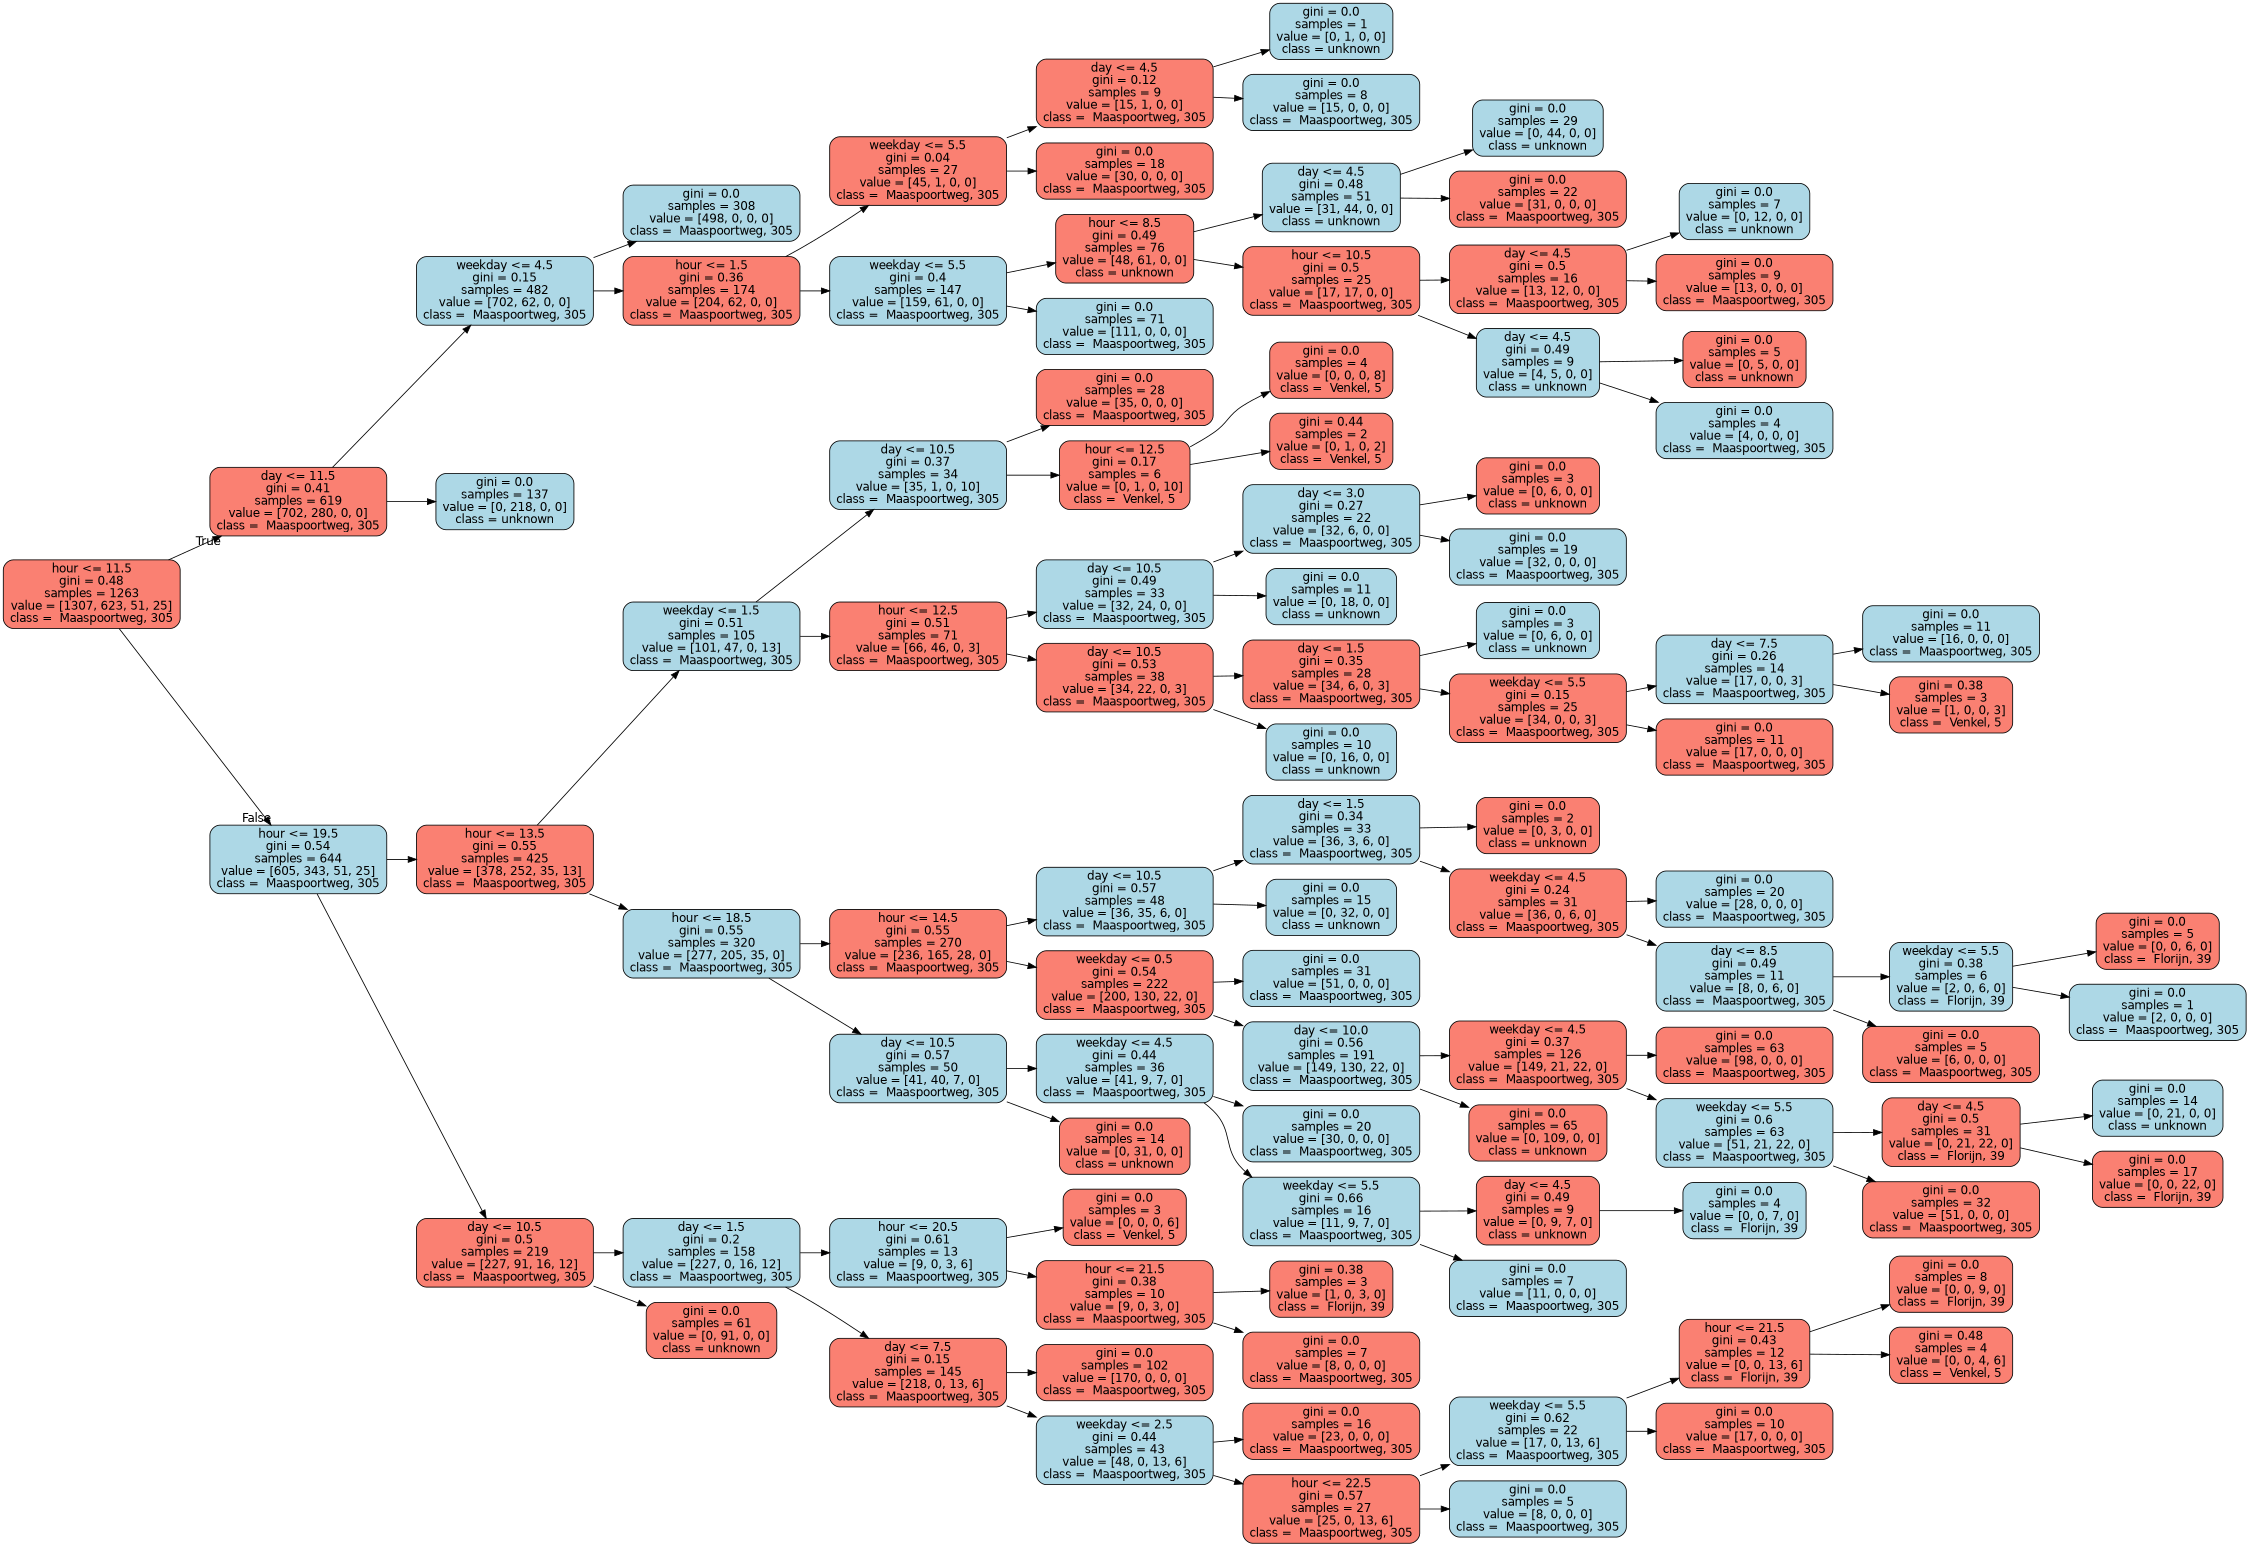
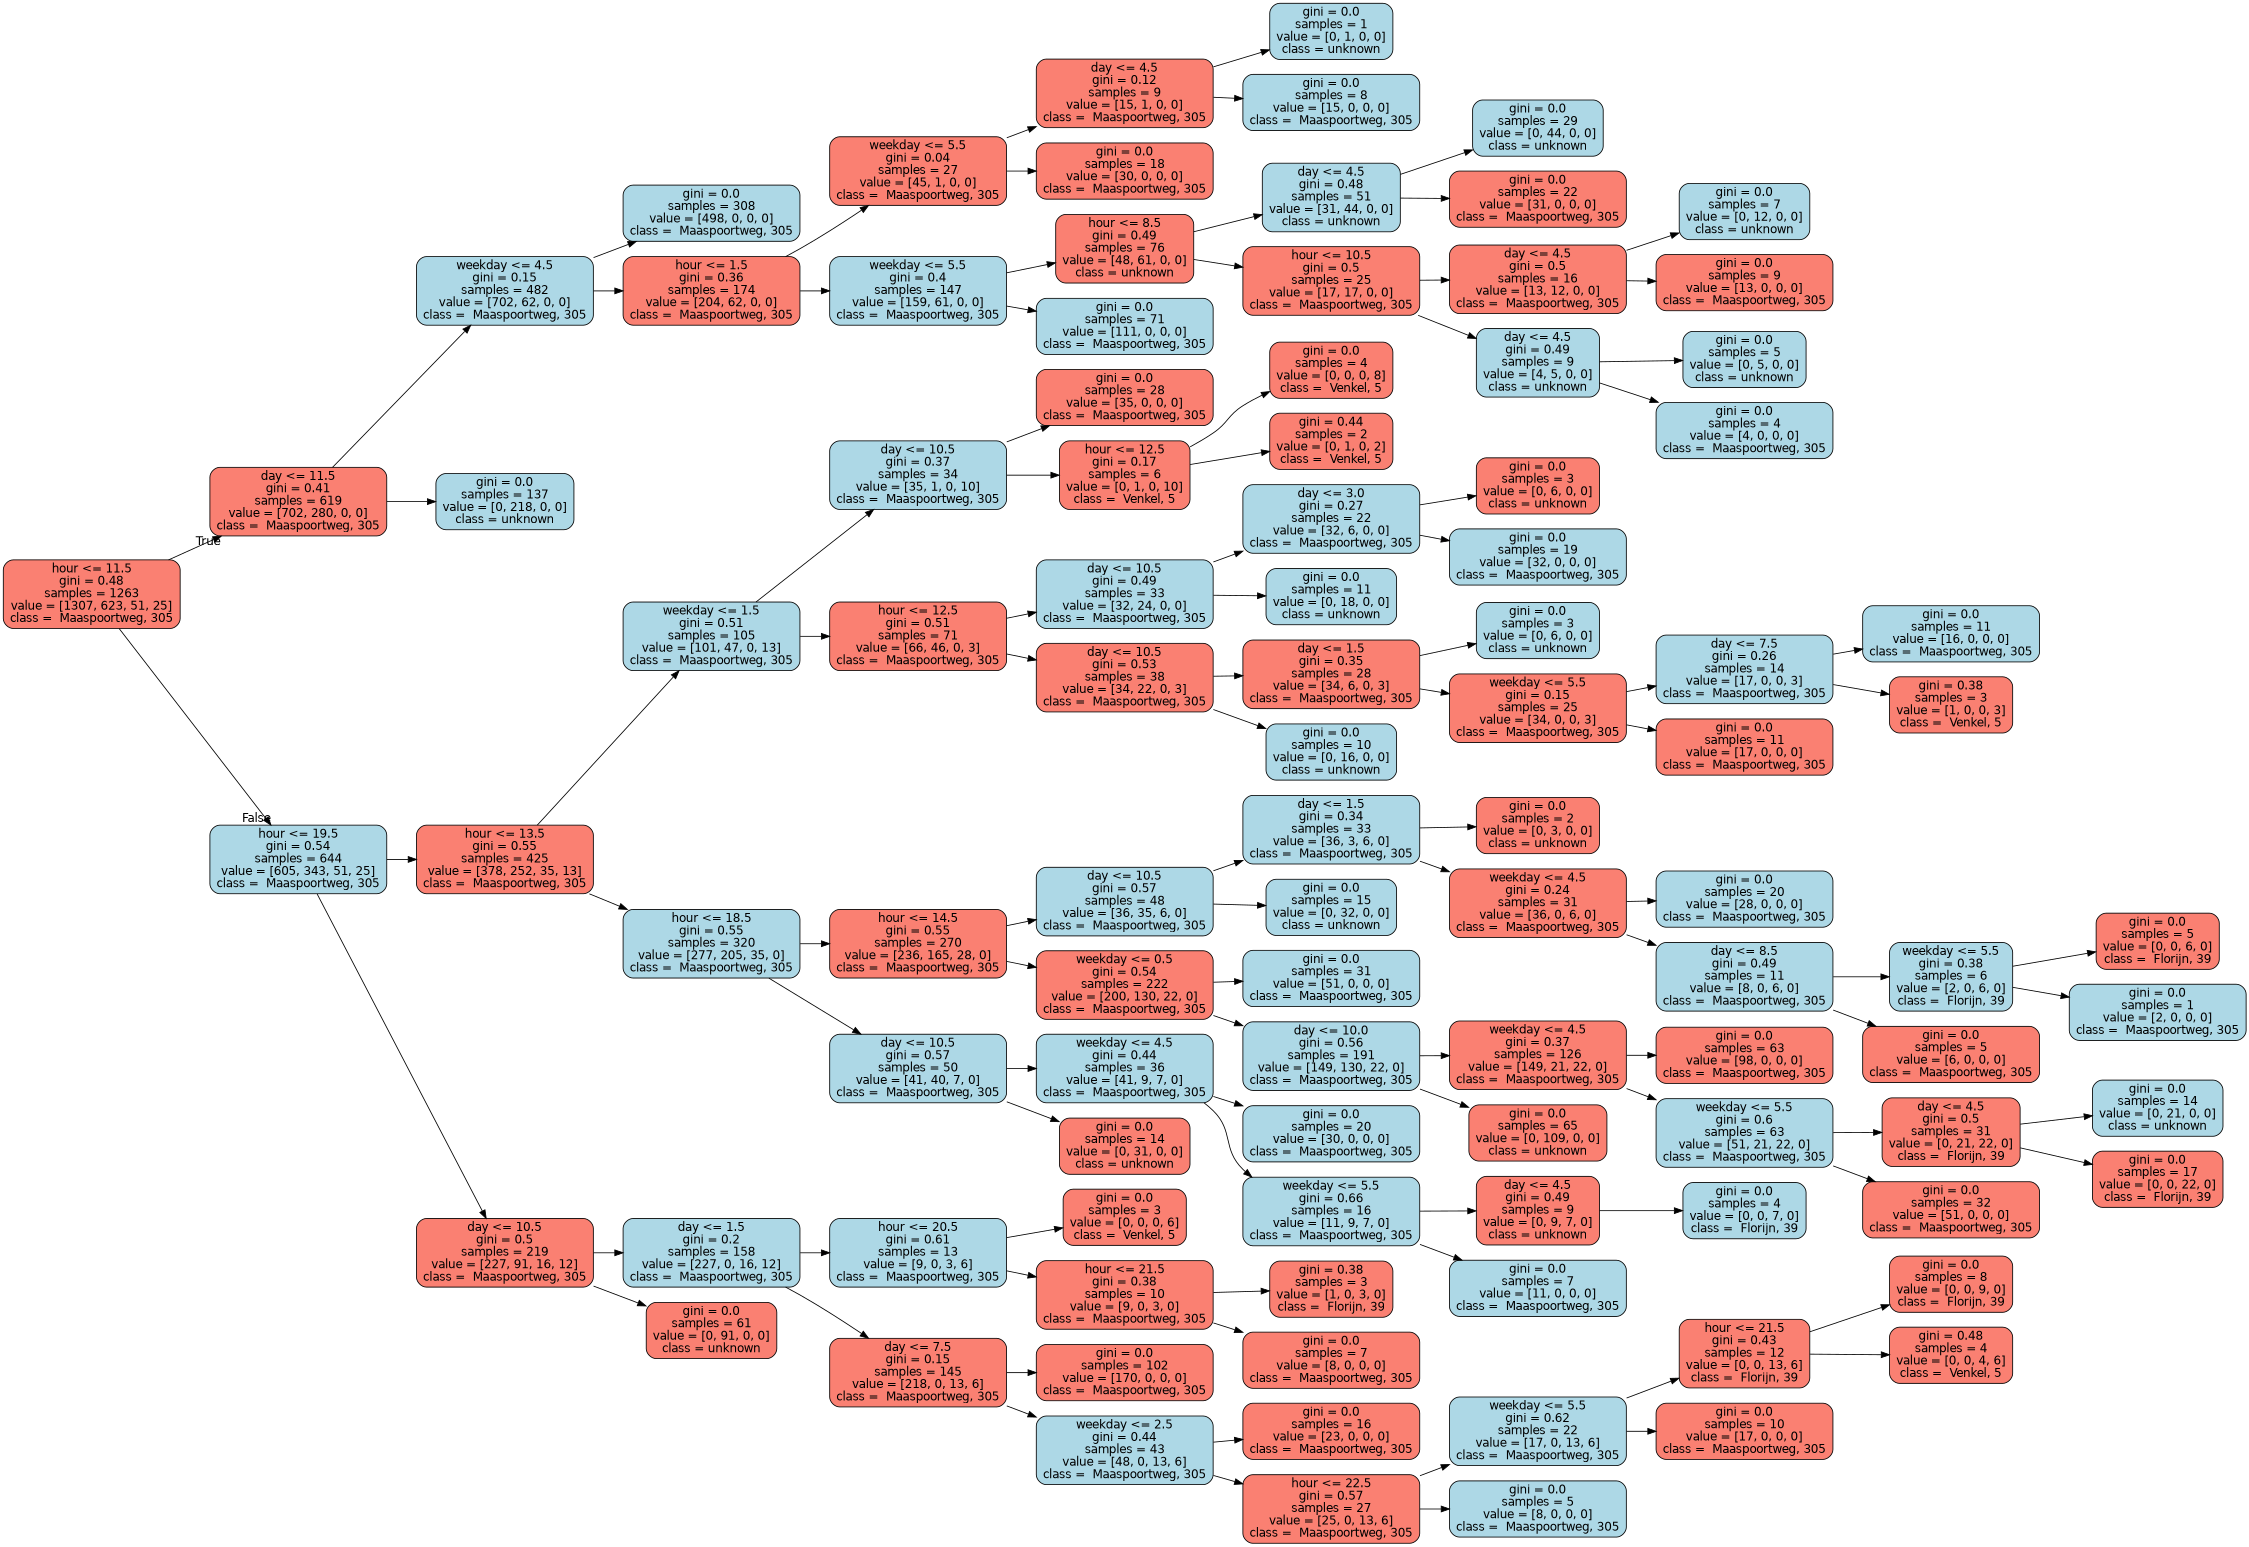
(1745, 359) -> (1745, 359)
